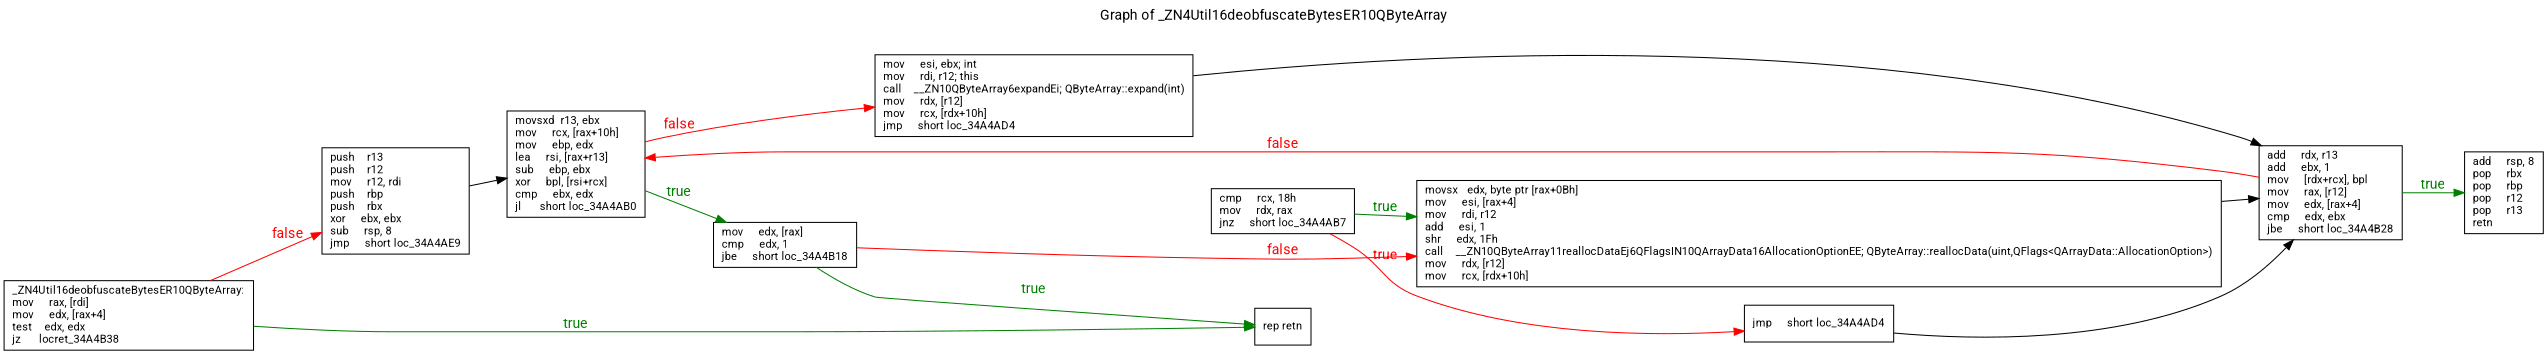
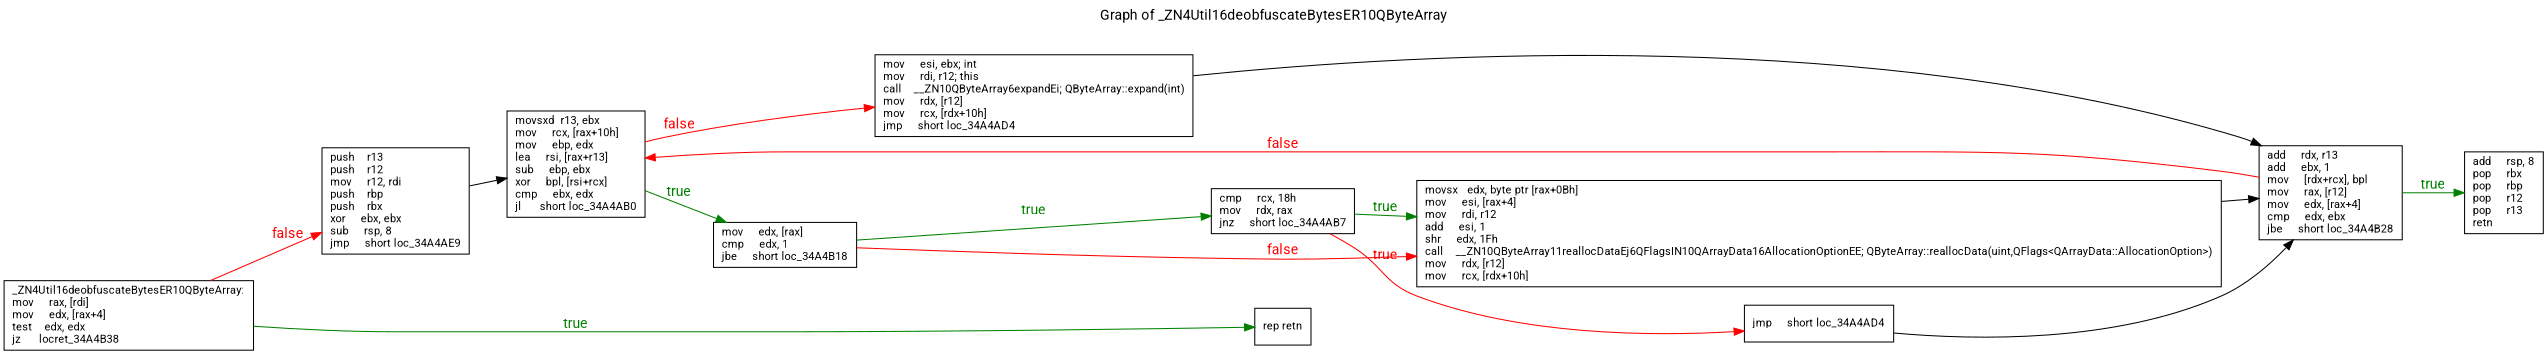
(1027, 309) -> (1029, 228)
